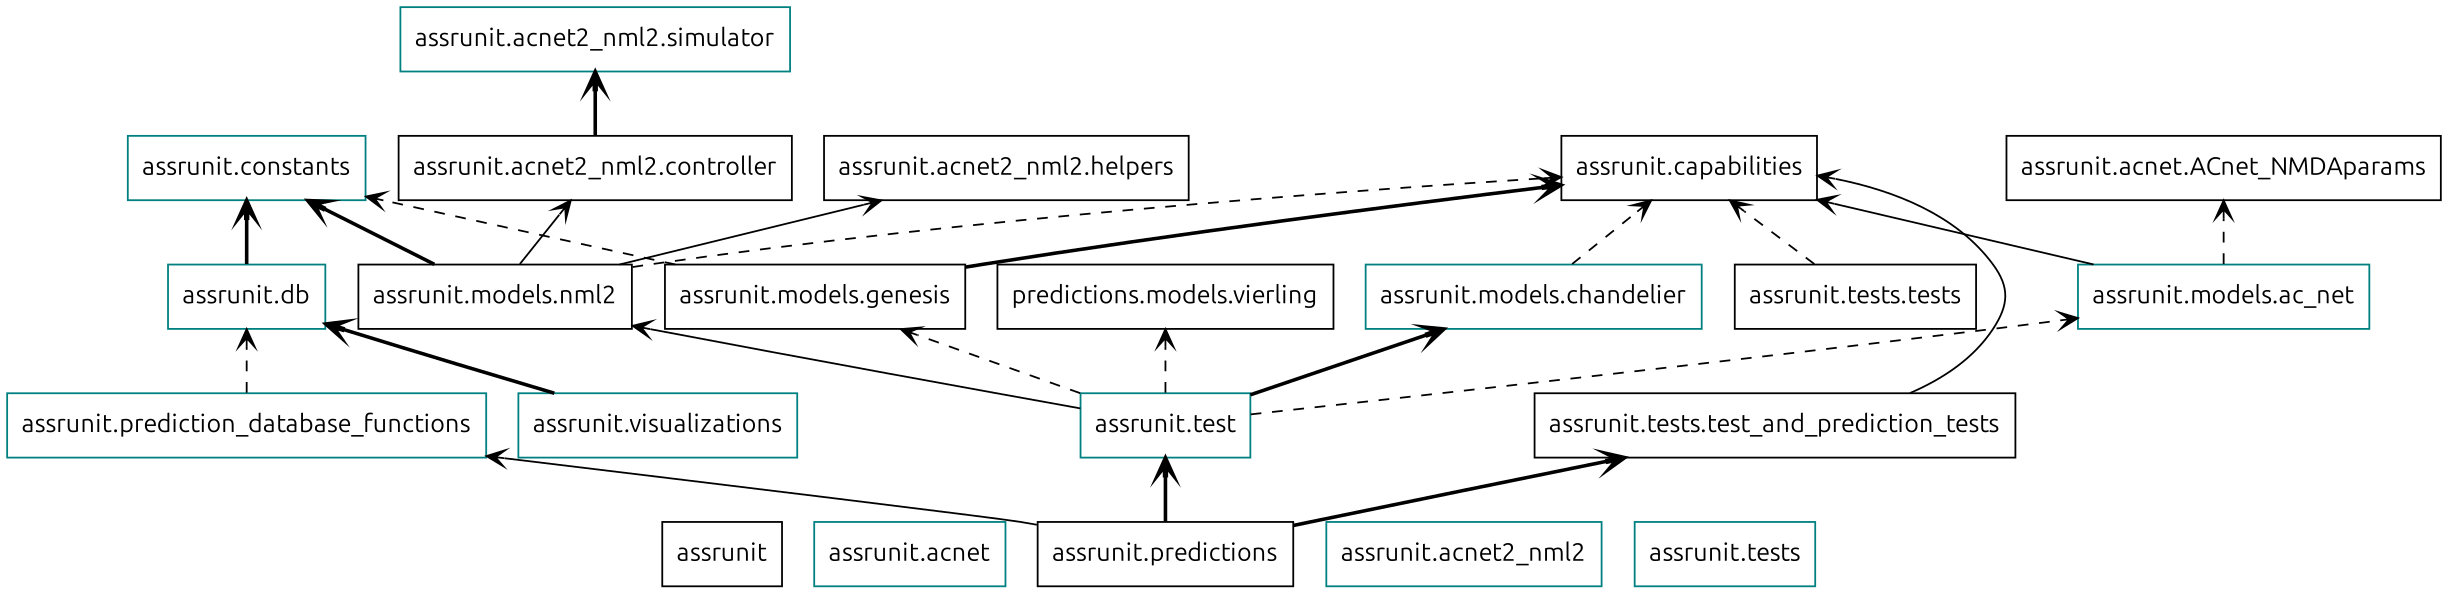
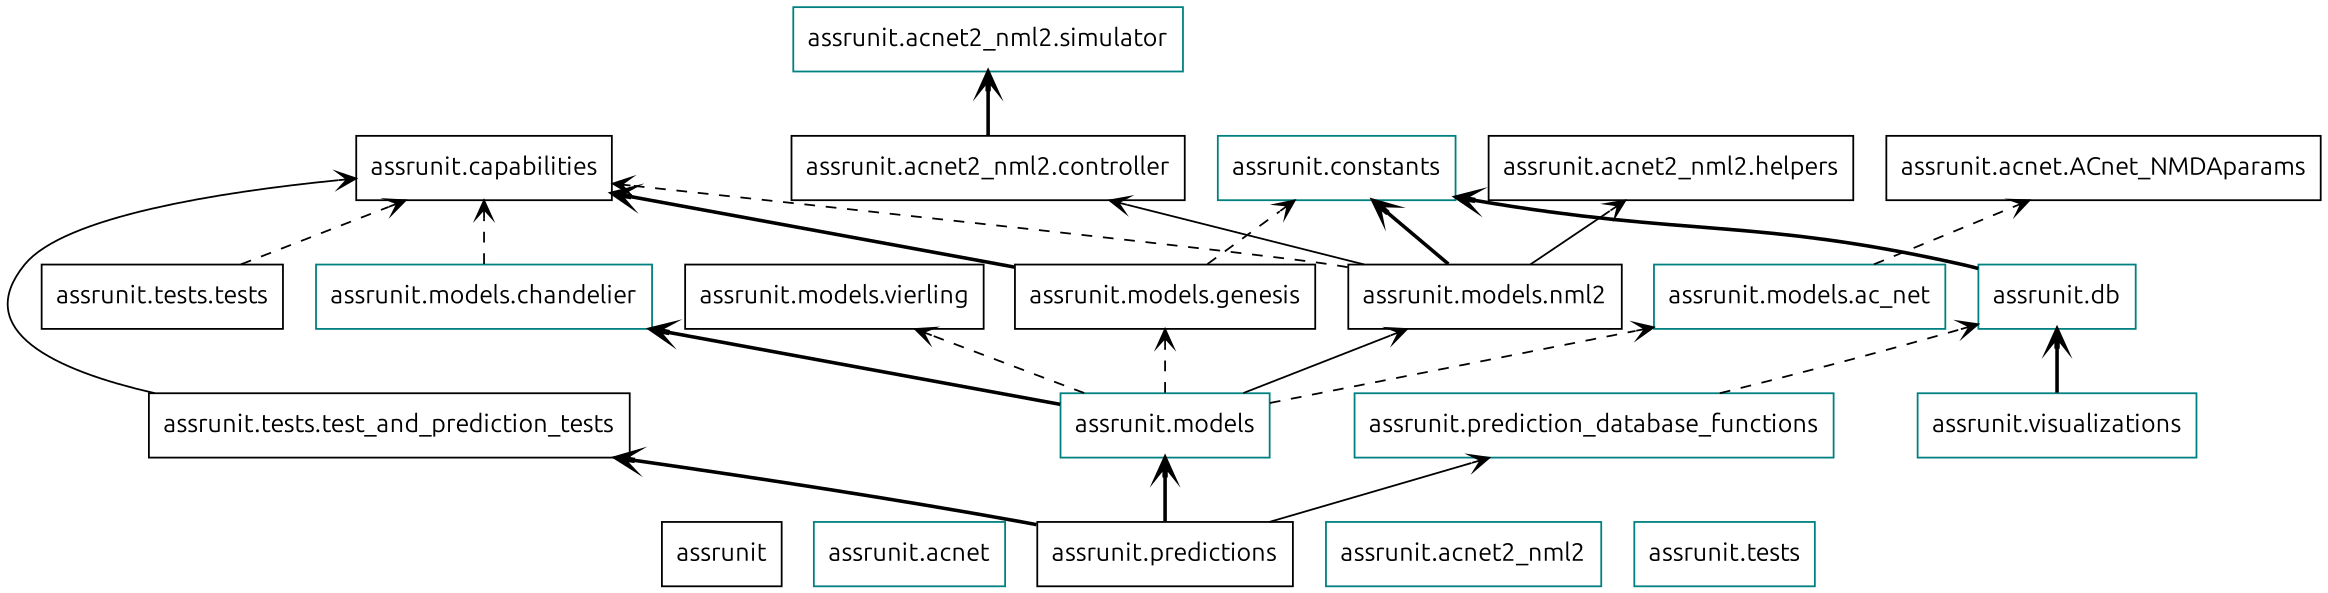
(1990, 240) -> none
(1165, 297) -> (834, 297)
(1165, 425) -> (1165, 425)
